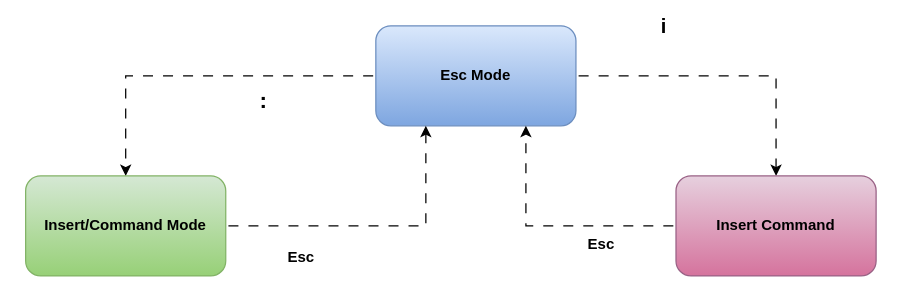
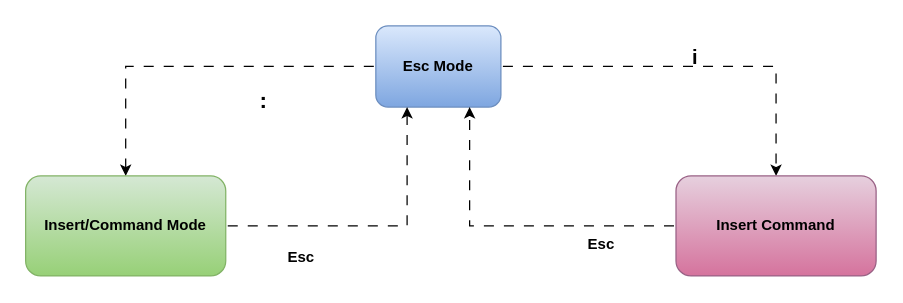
(663, 26) -> (694, 57)
(476, 76) -> (438, 66)
